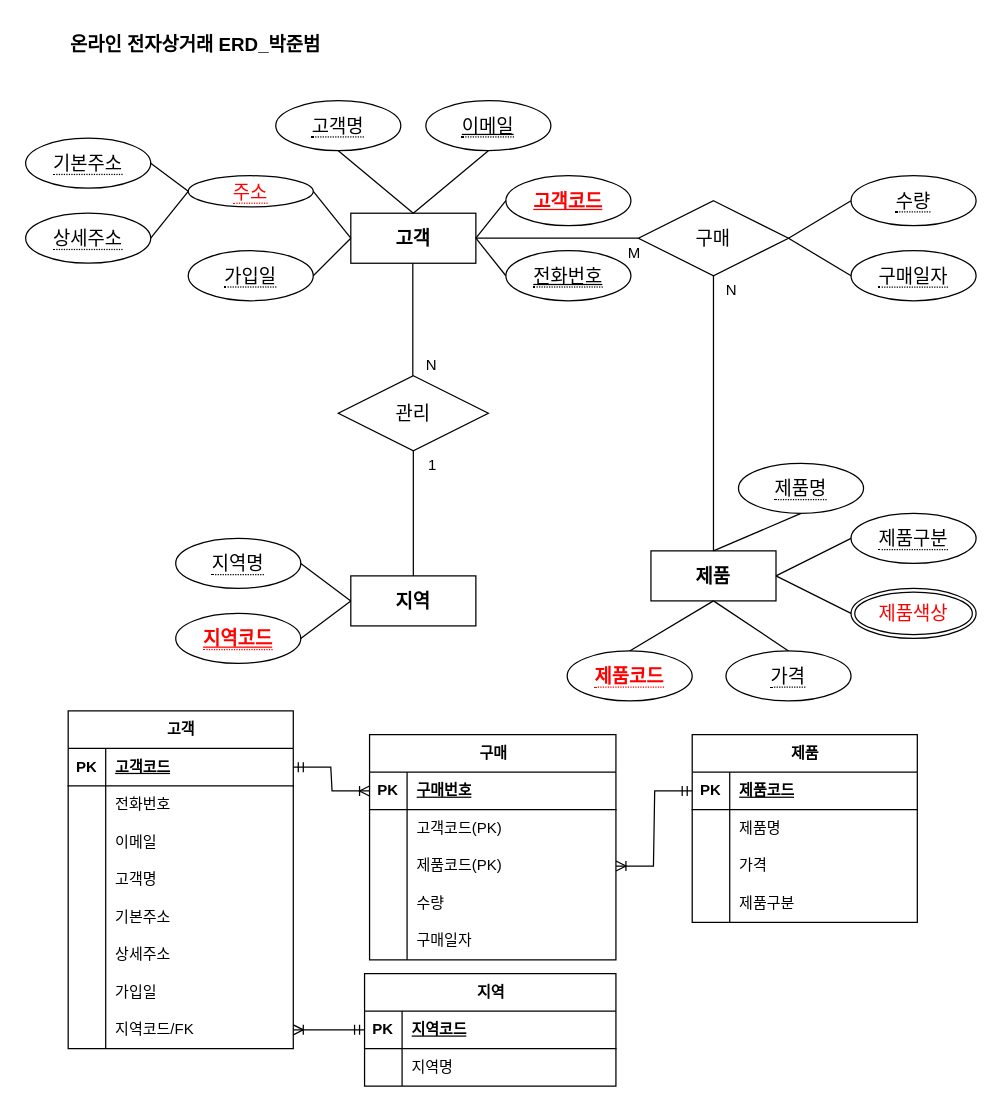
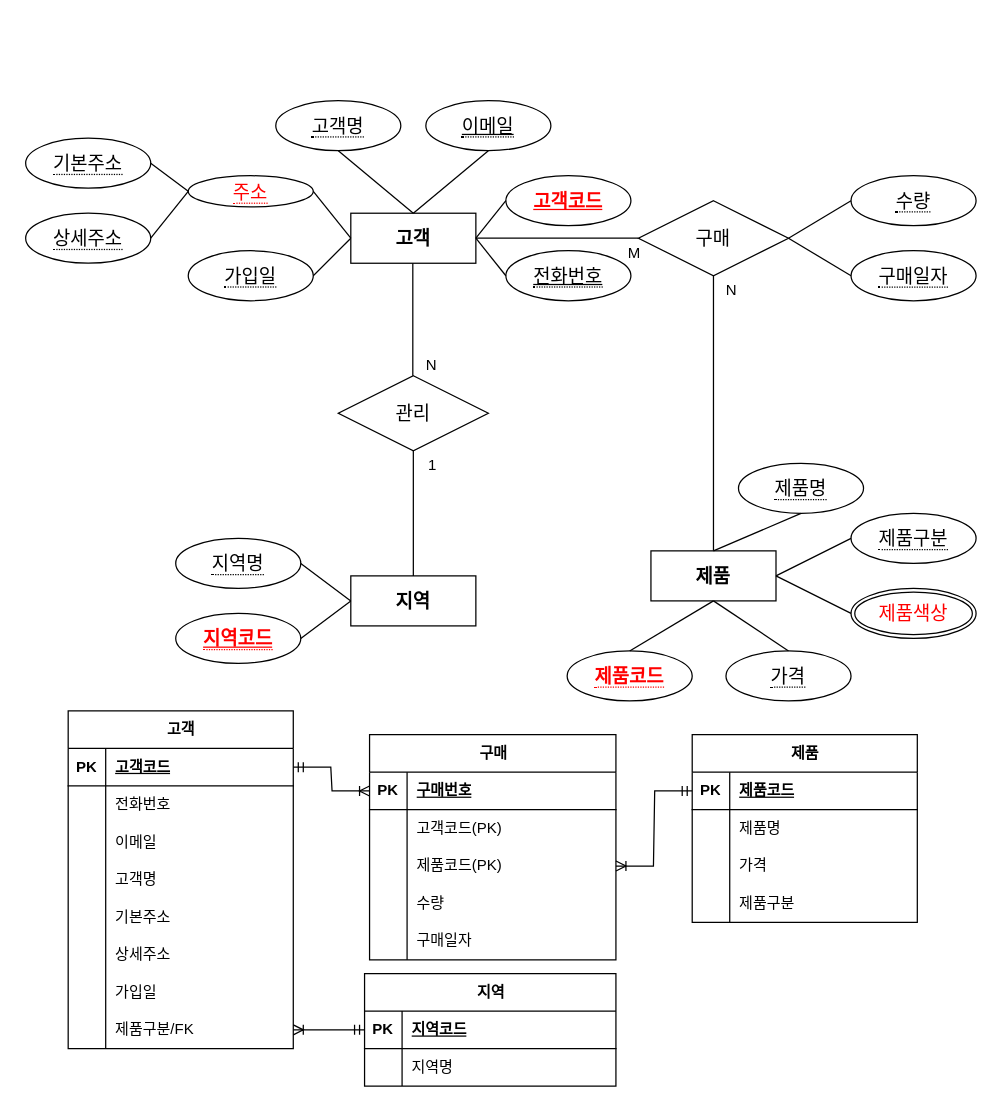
(207, 44) -> none
(158, 1029) -> (158, 1029)
